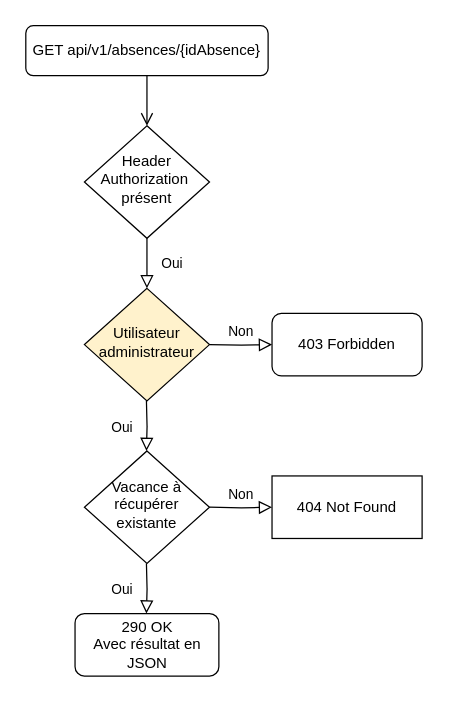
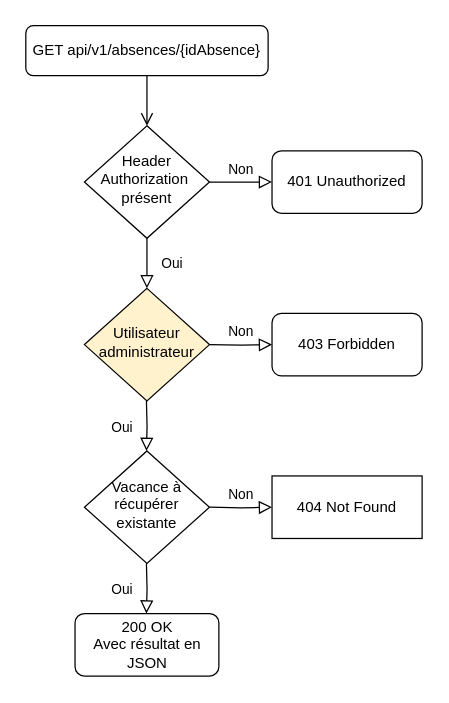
none -> (234, 182)
none -> (347, 182)
(148, 644) -> (148, 644)
